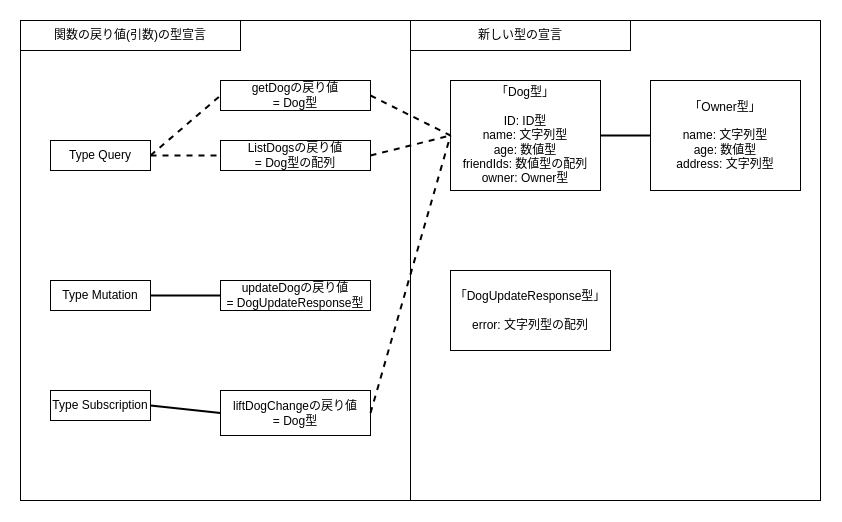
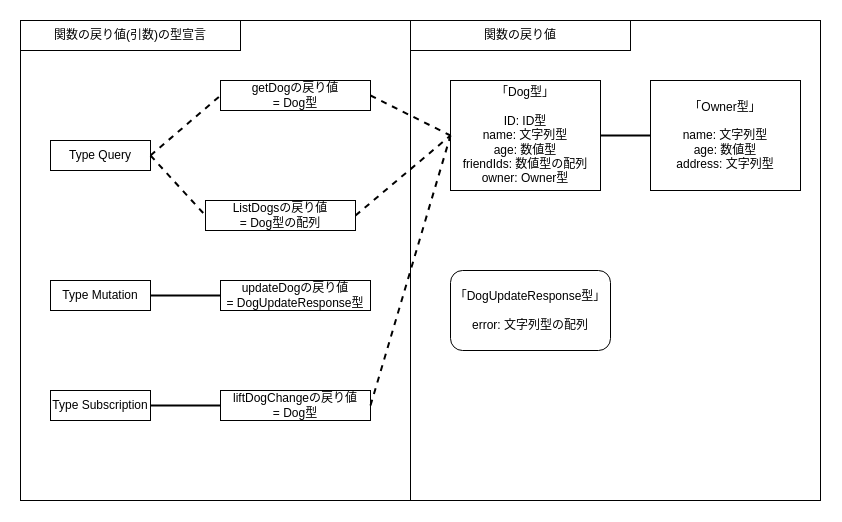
(521, 36) -> (521, 36)
(296, 156) -> (281, 216)
(531, 311) -> (531, 311)
(296, 413) -> (296, 406)
